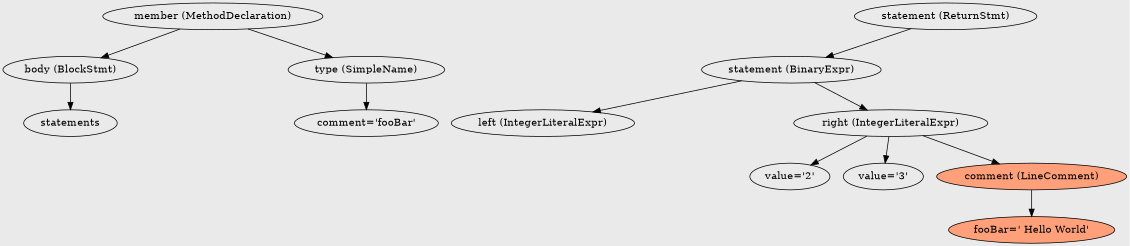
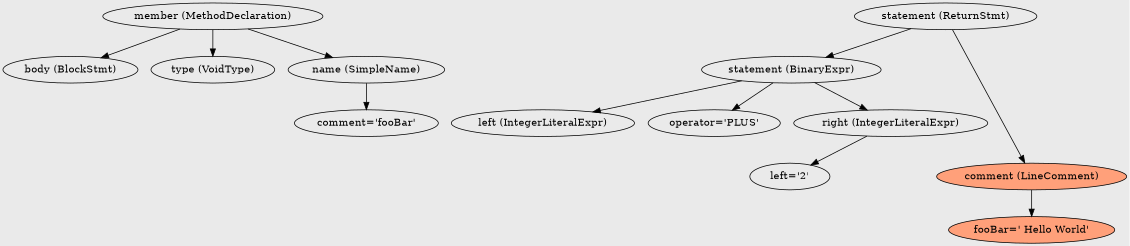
none -> (213, 70)
(366, 70) -> (366, 70)
(70, 123) -> none
none -> (714, 123)
(958, 149) -> (987, 93)
(790, 177) -> (790, 177)
(883, 177) -> none
